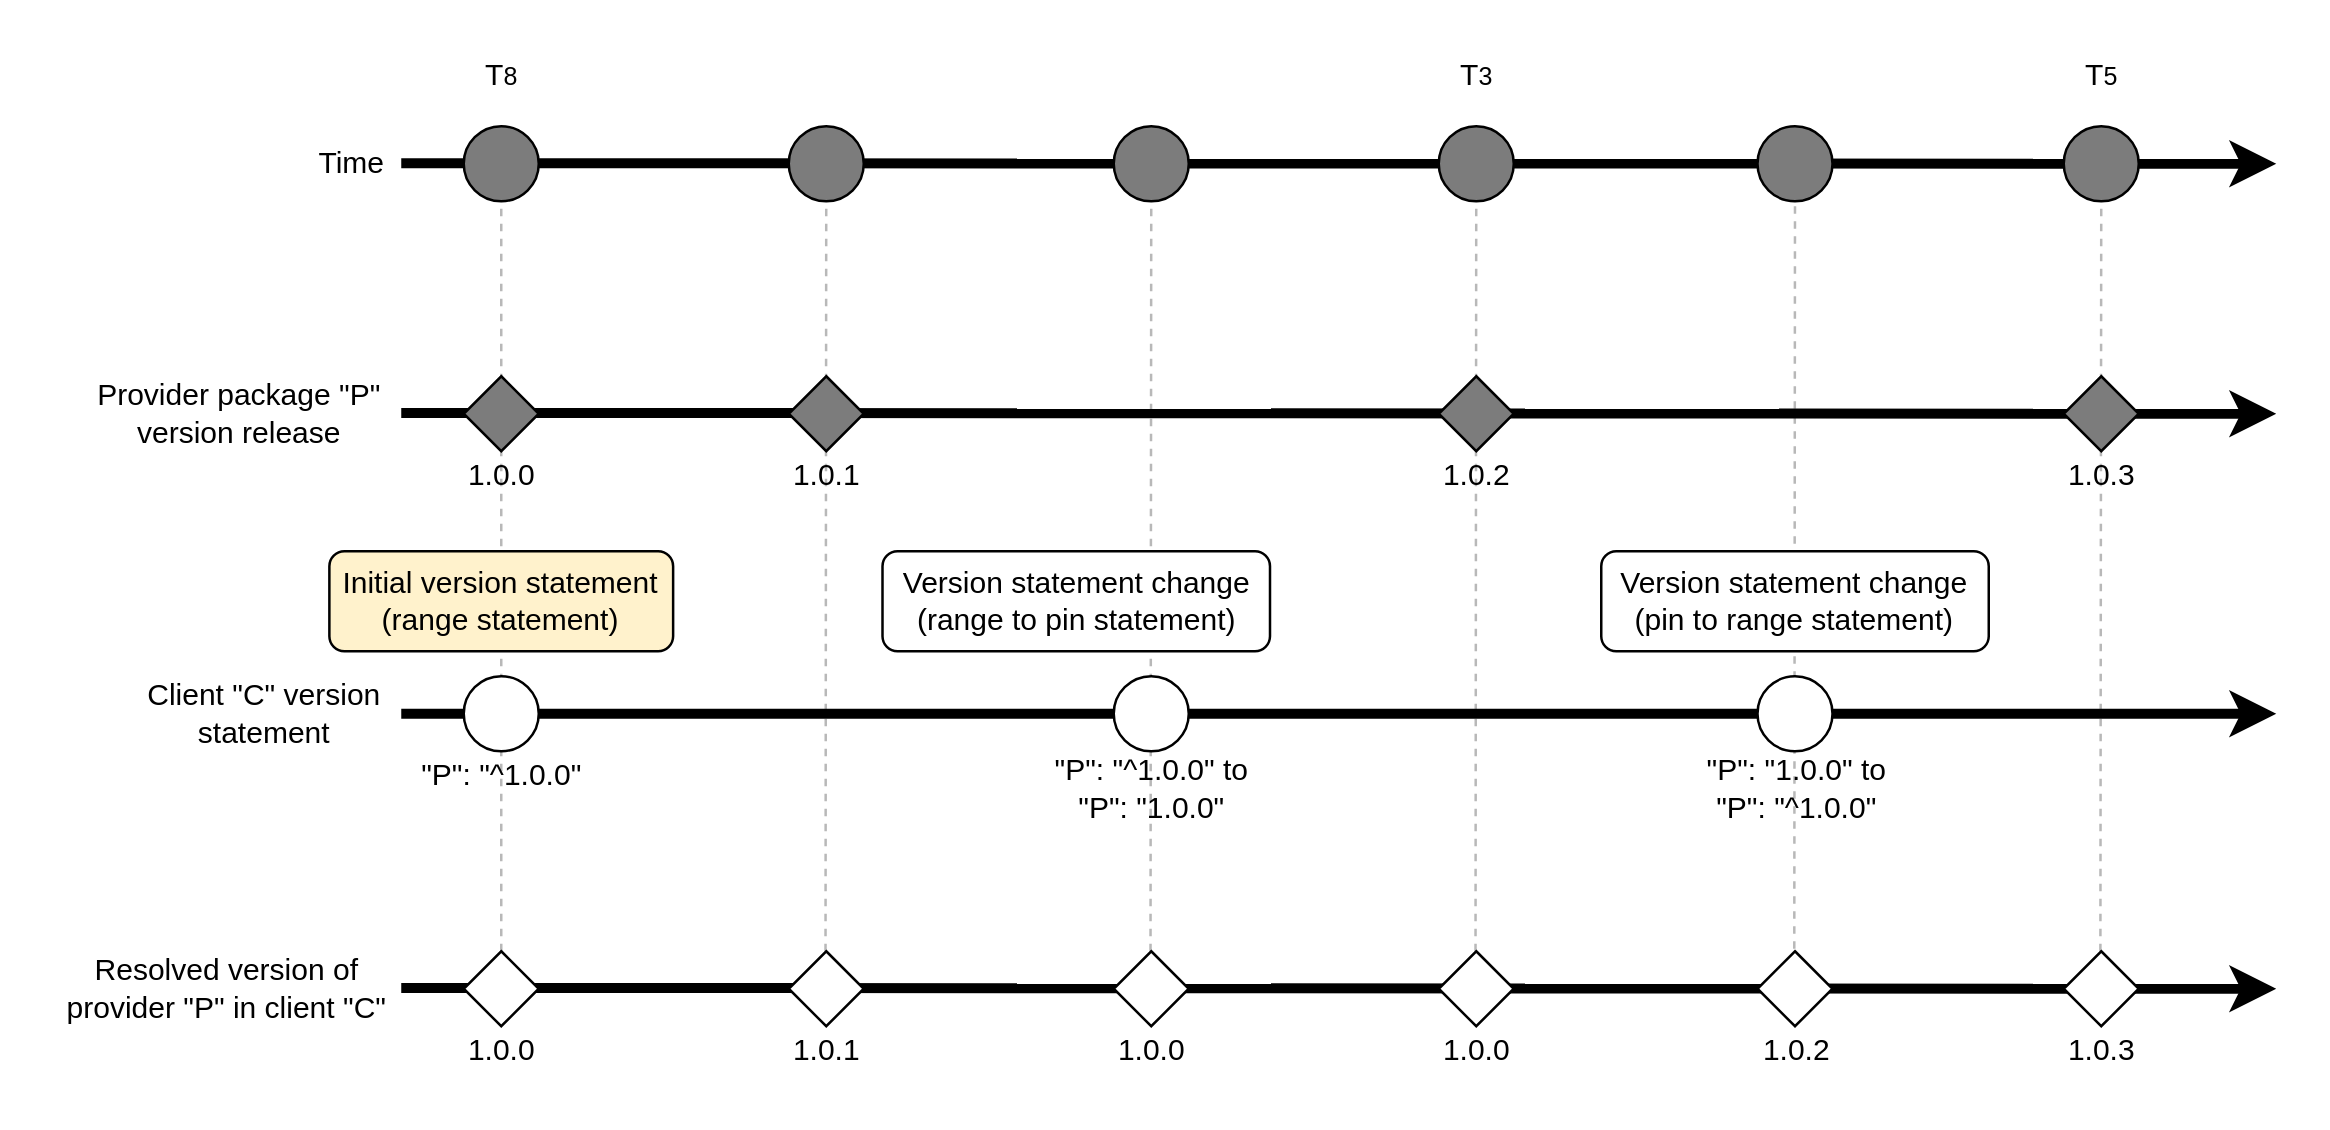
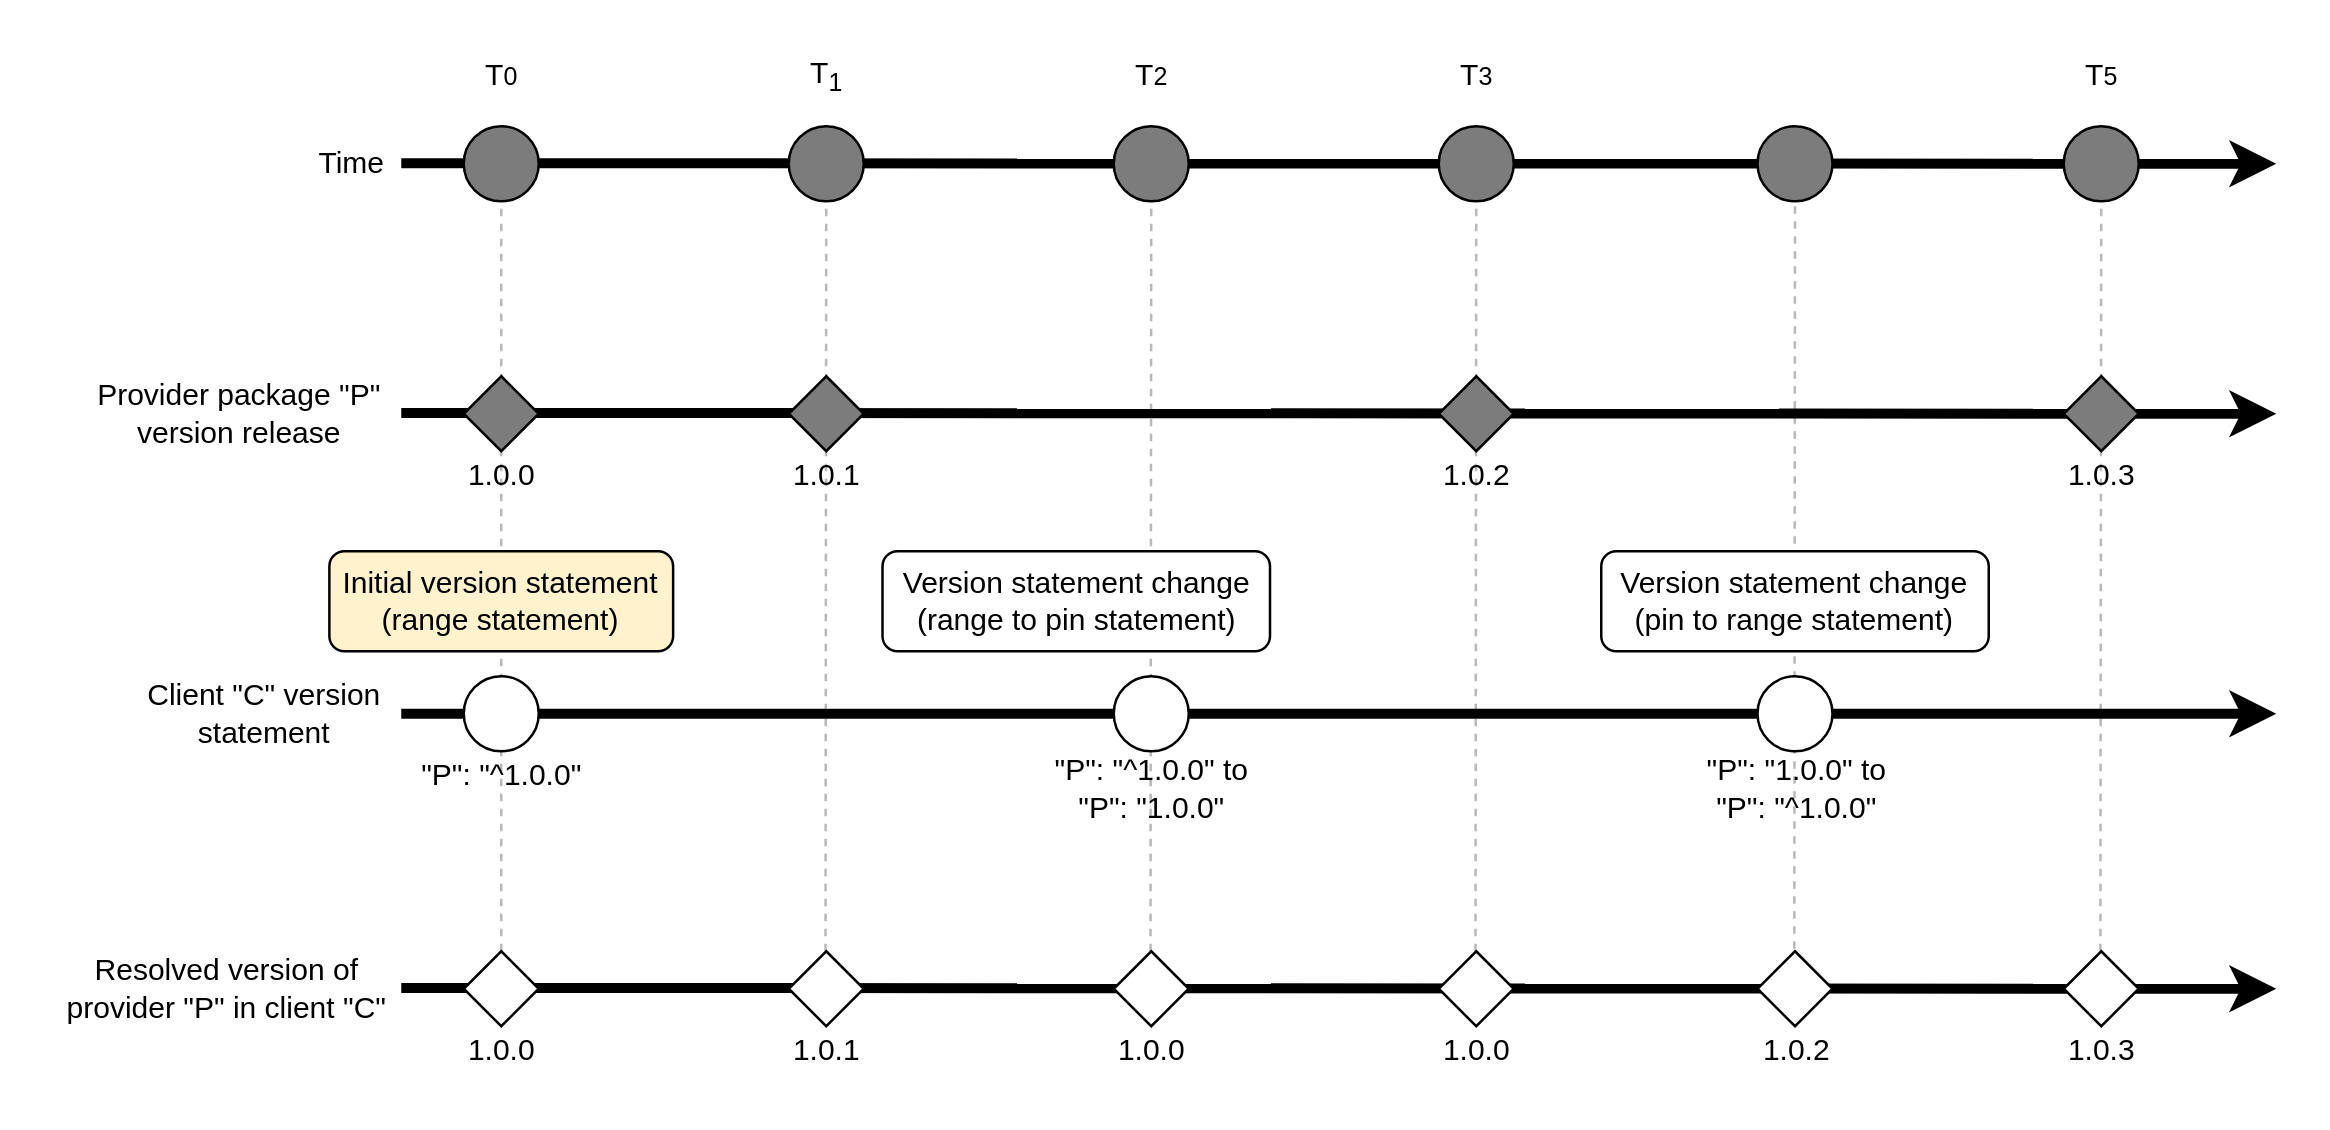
(503, 76) -> (503, 76)
none -> (826, 76)
none -> (1151, 76)
